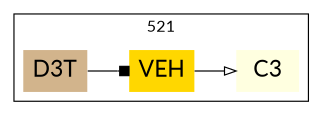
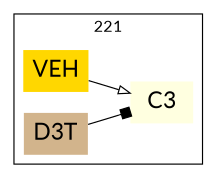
(161, 27) -> (108, 27)
(102, 71) -> (104, 120)
